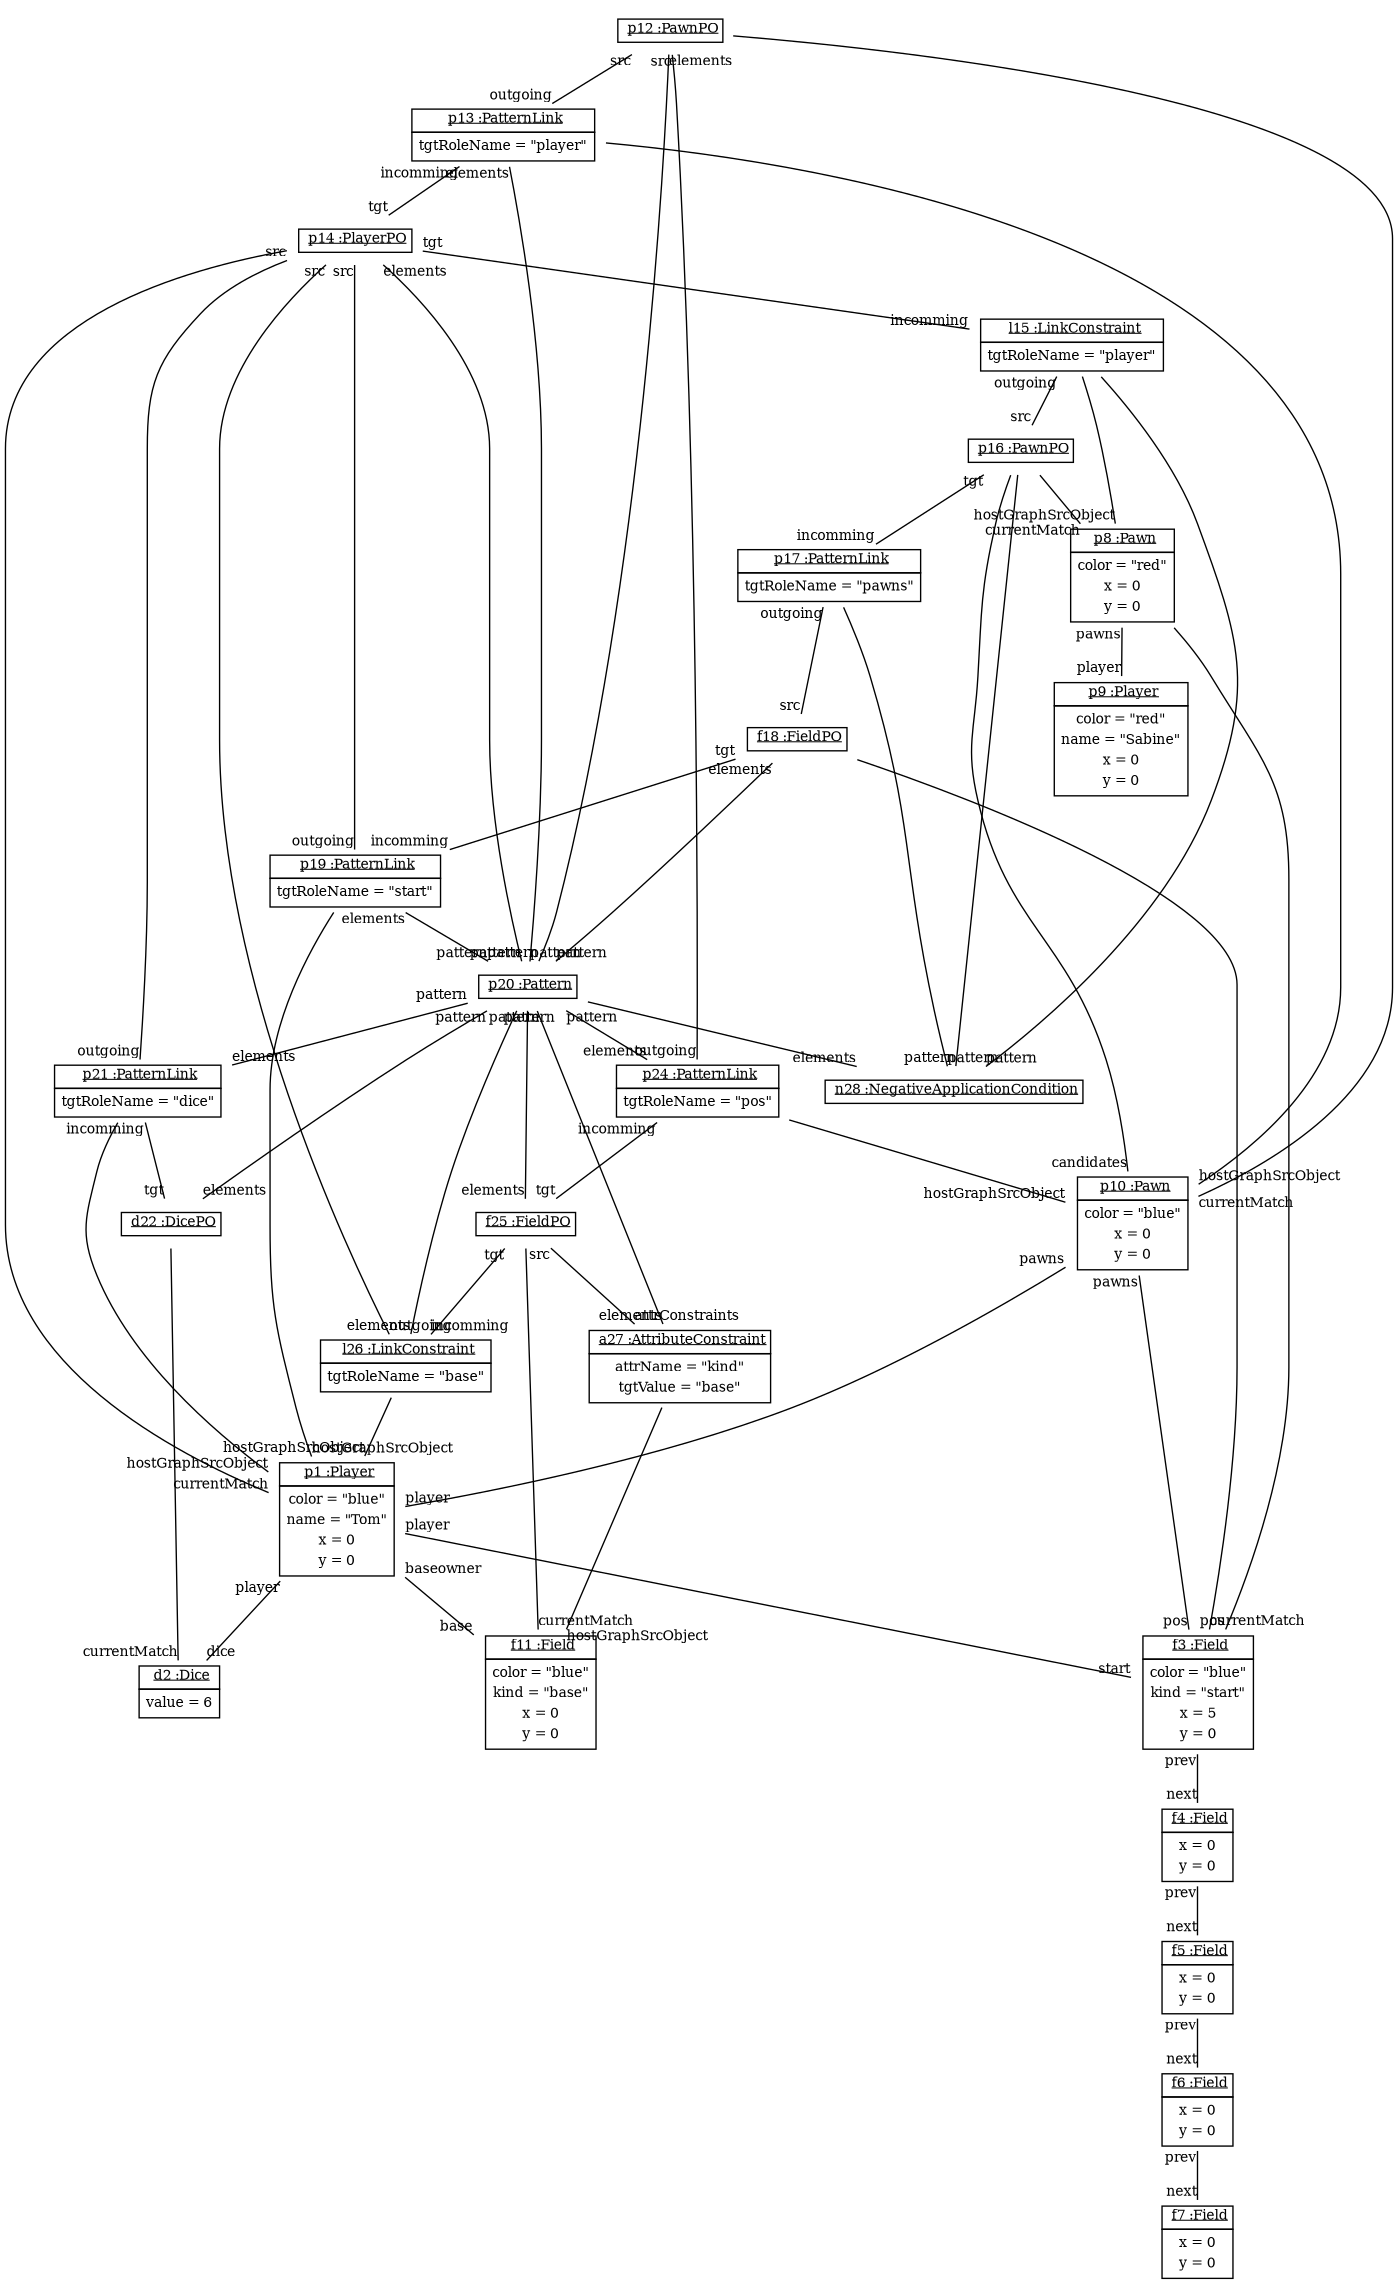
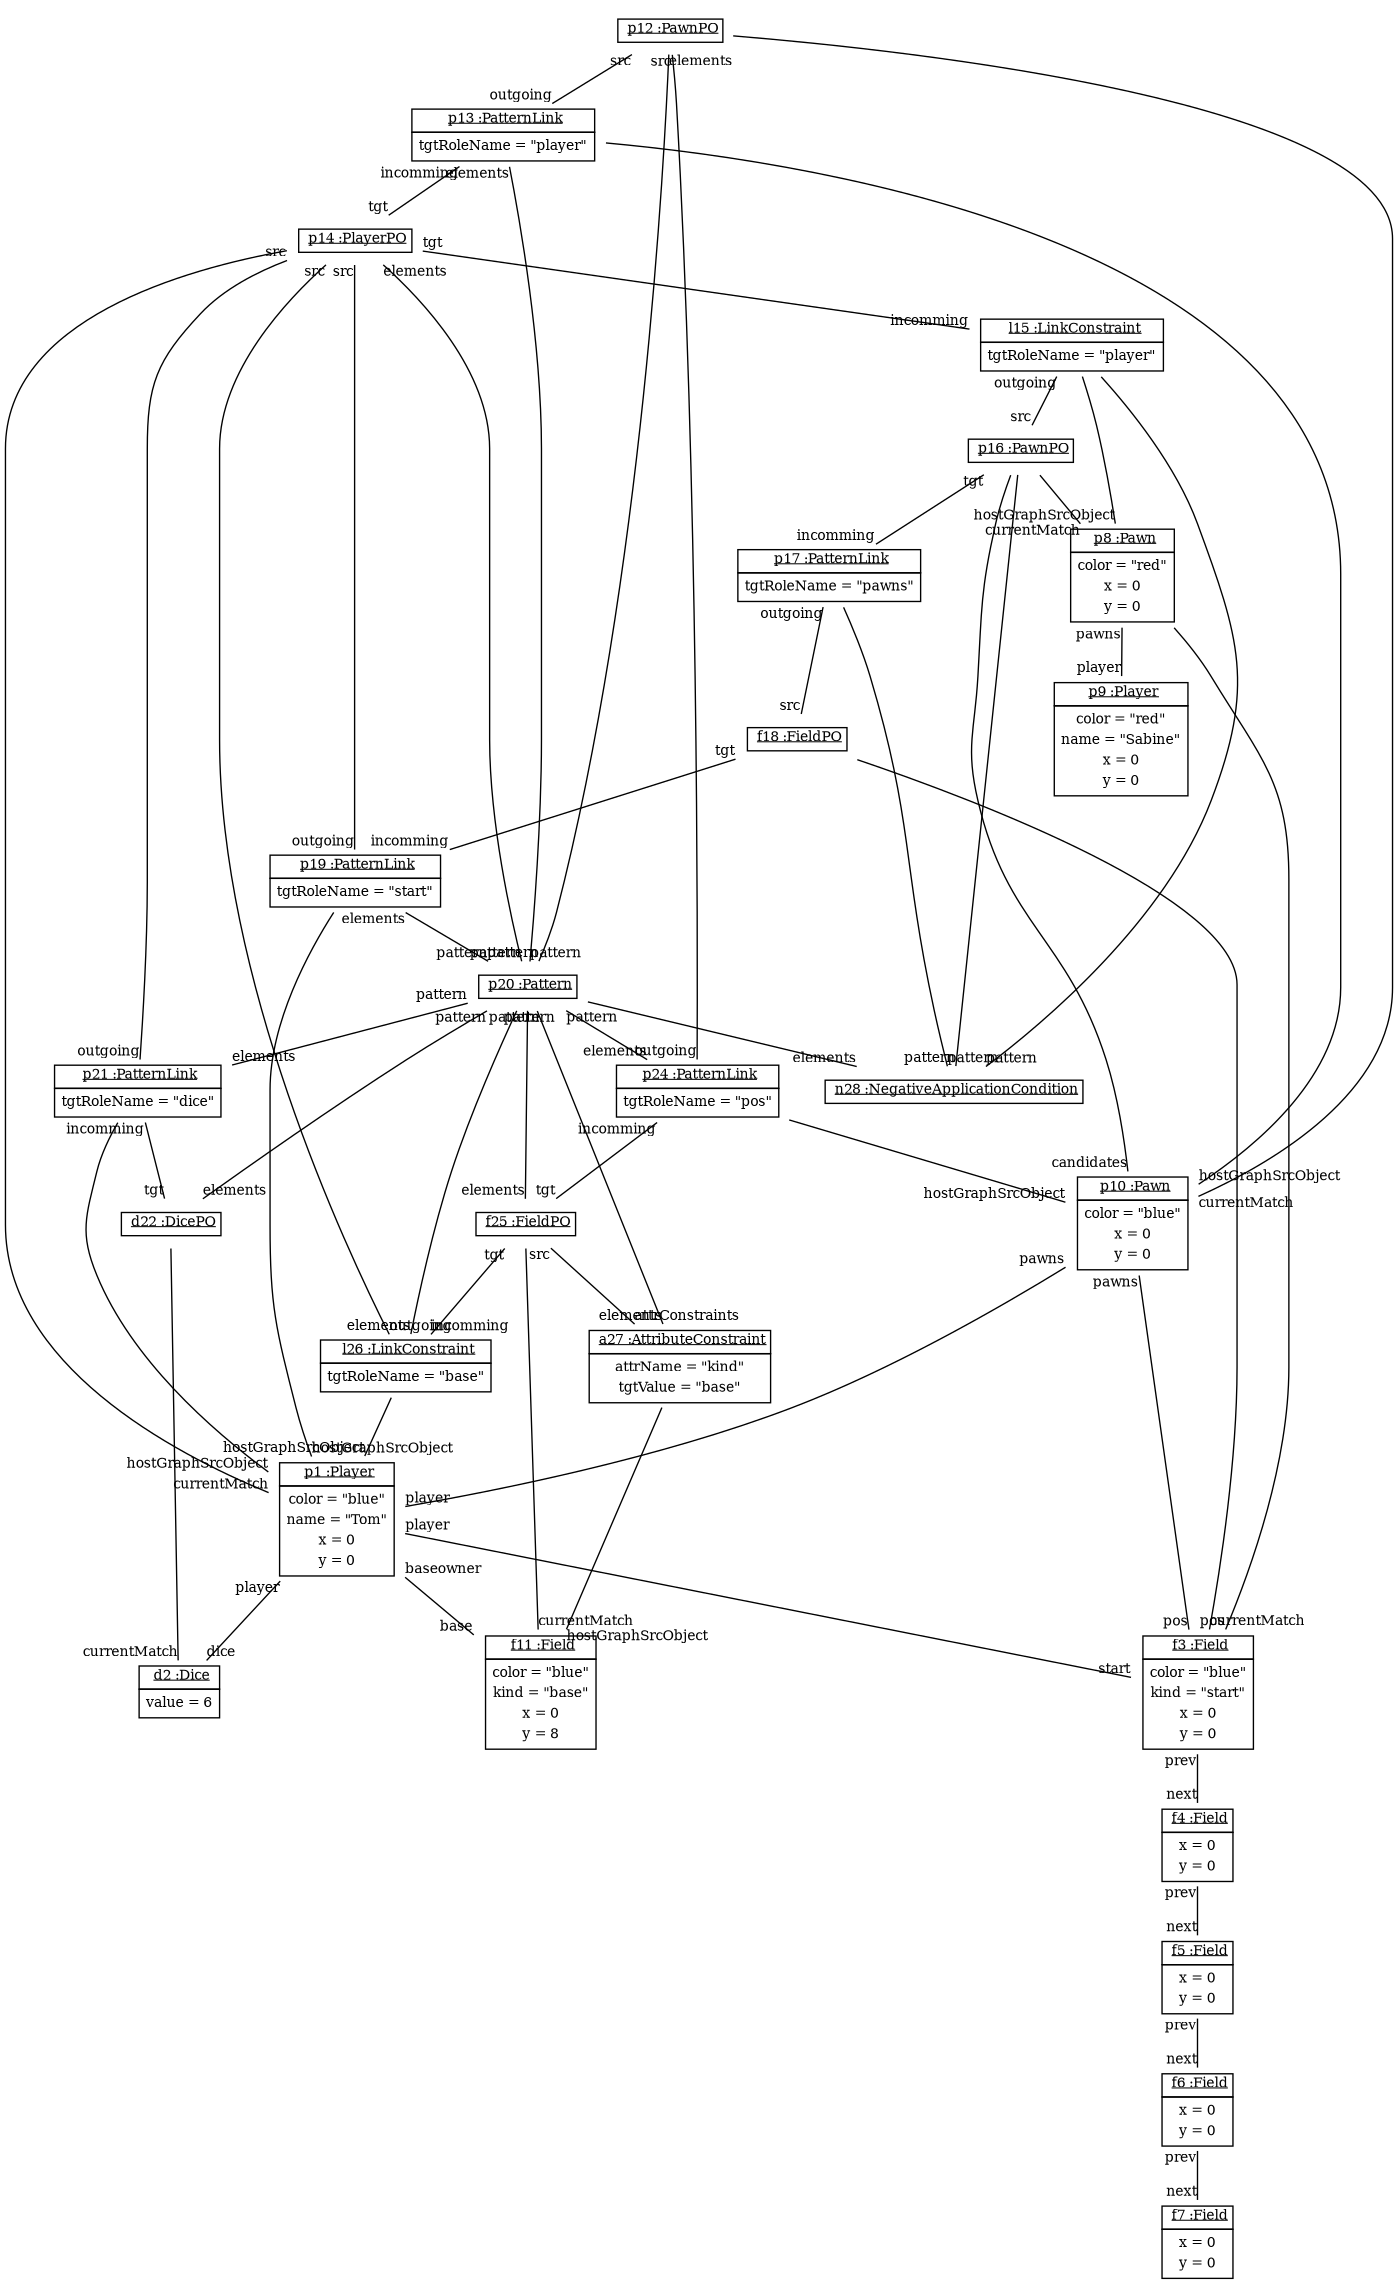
(666, 864) -> none
(1198, 1714) -> (1198, 1714)
(541, 1734) -> (541, 1734)
